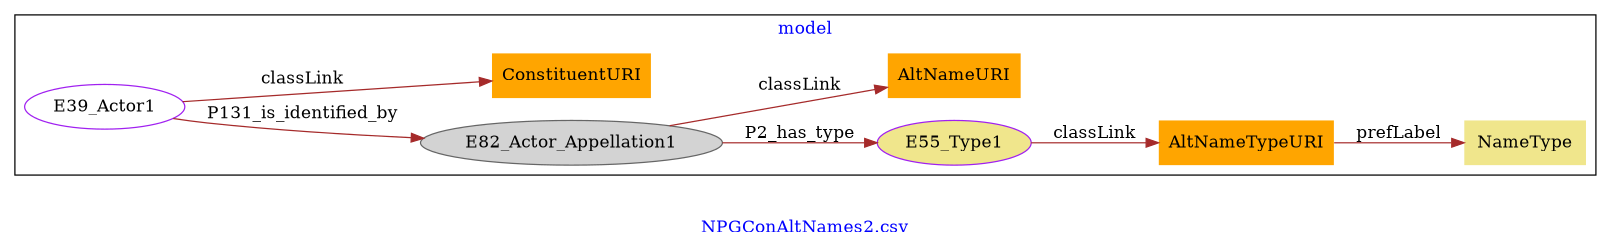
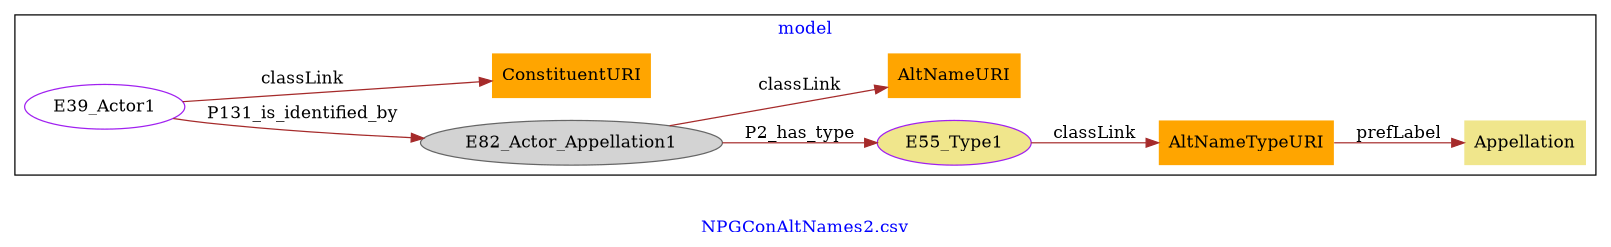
(1525, 143) -> (1525, 143)
